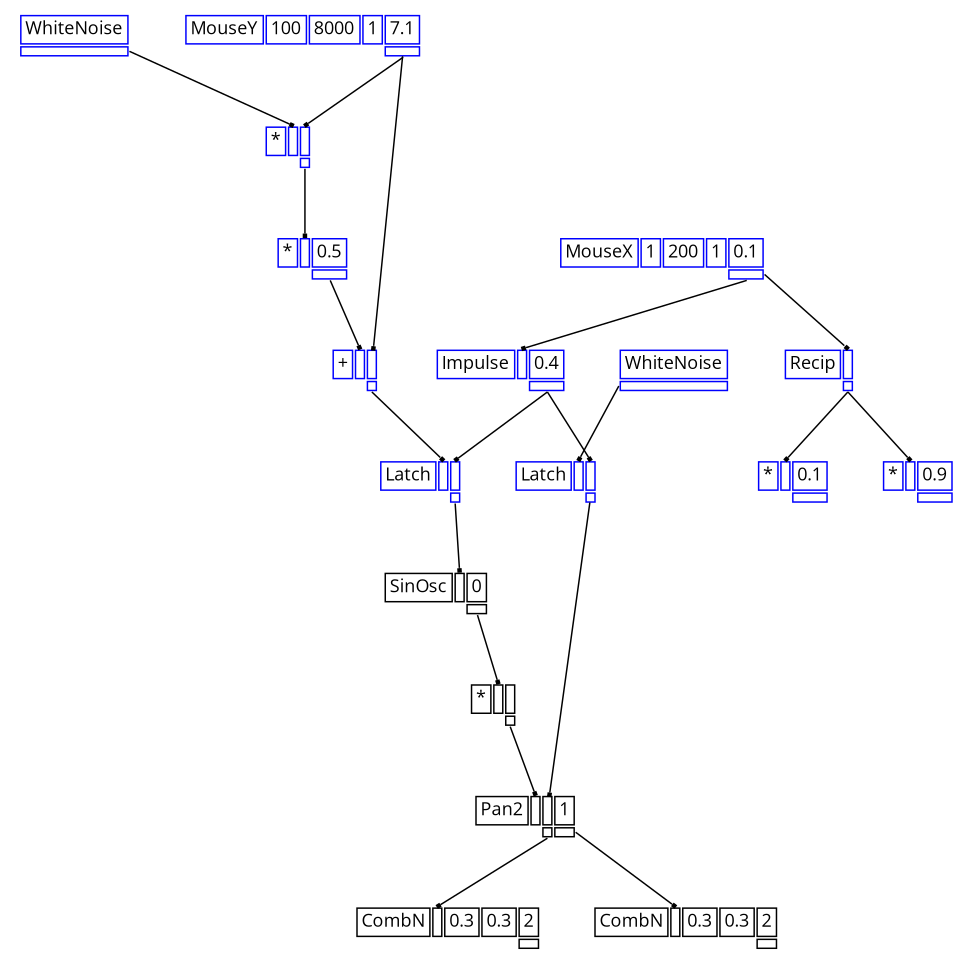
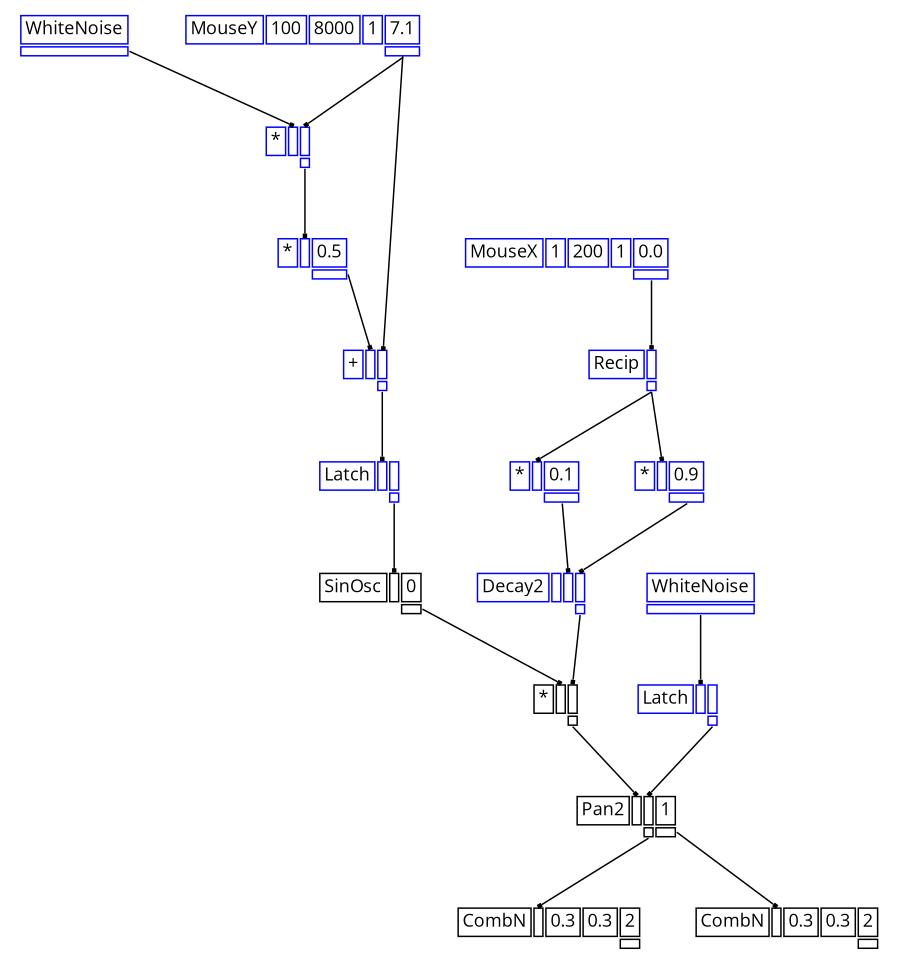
(746, 252) -> (651, 252)
(500, 370) -> none
none -> (531, 593)
